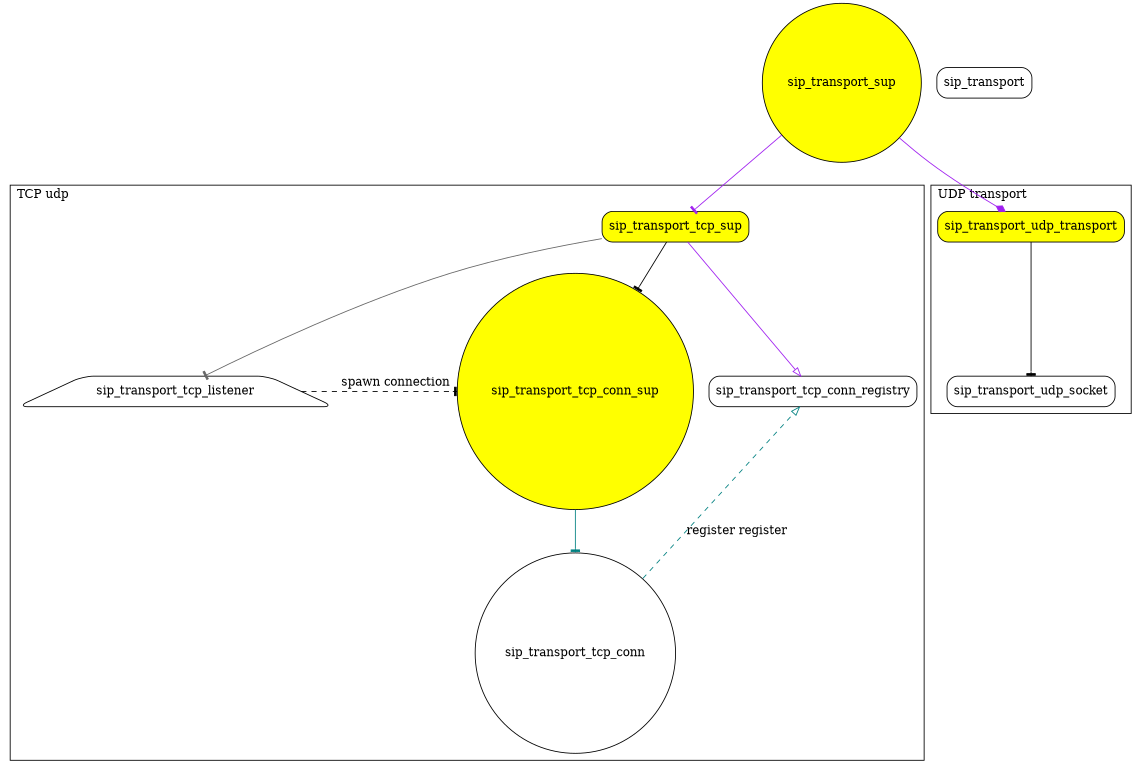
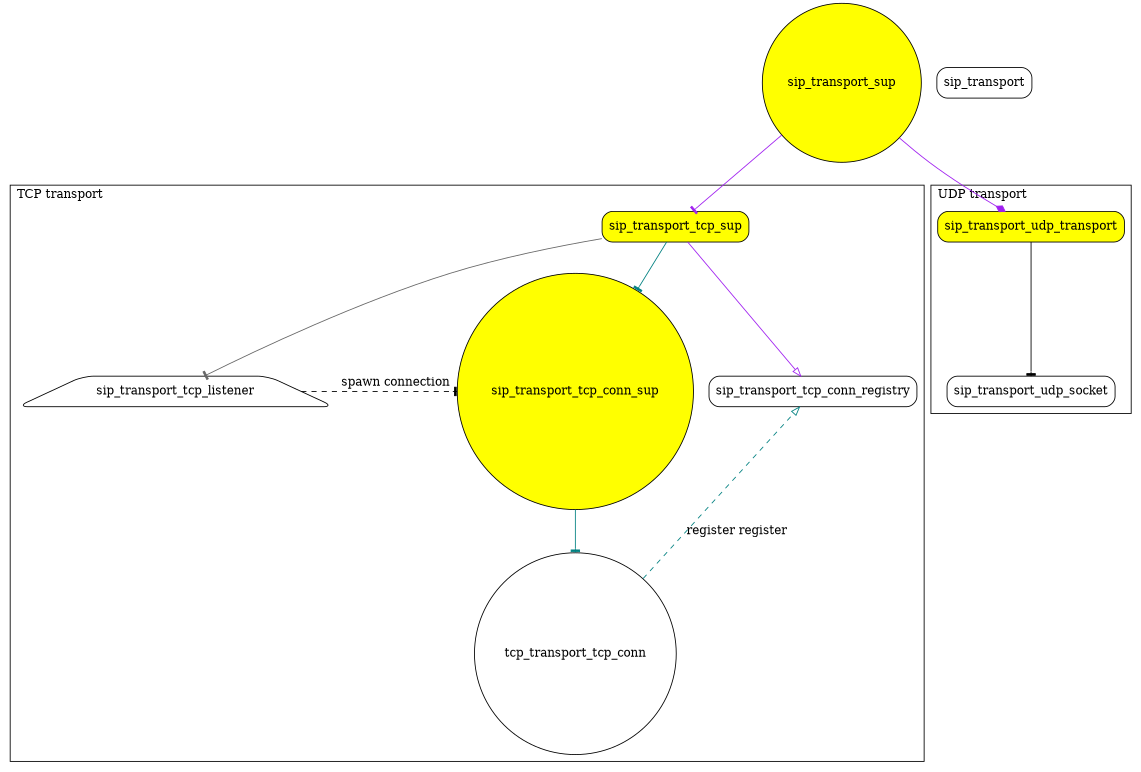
(43, 195) -> (60, 195)
(653, 264) -> (653, 264)
(575, 653) -> (575, 654)
